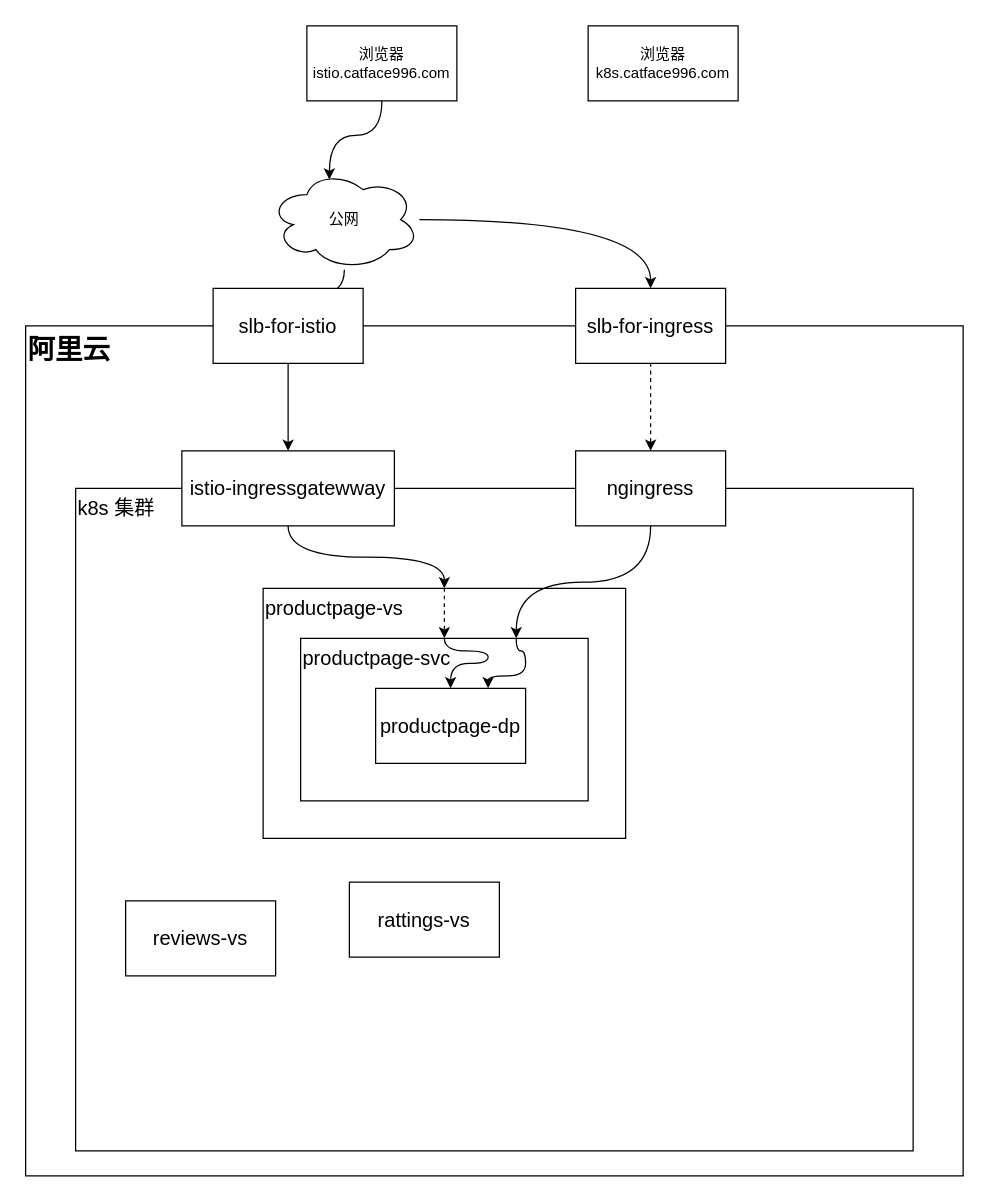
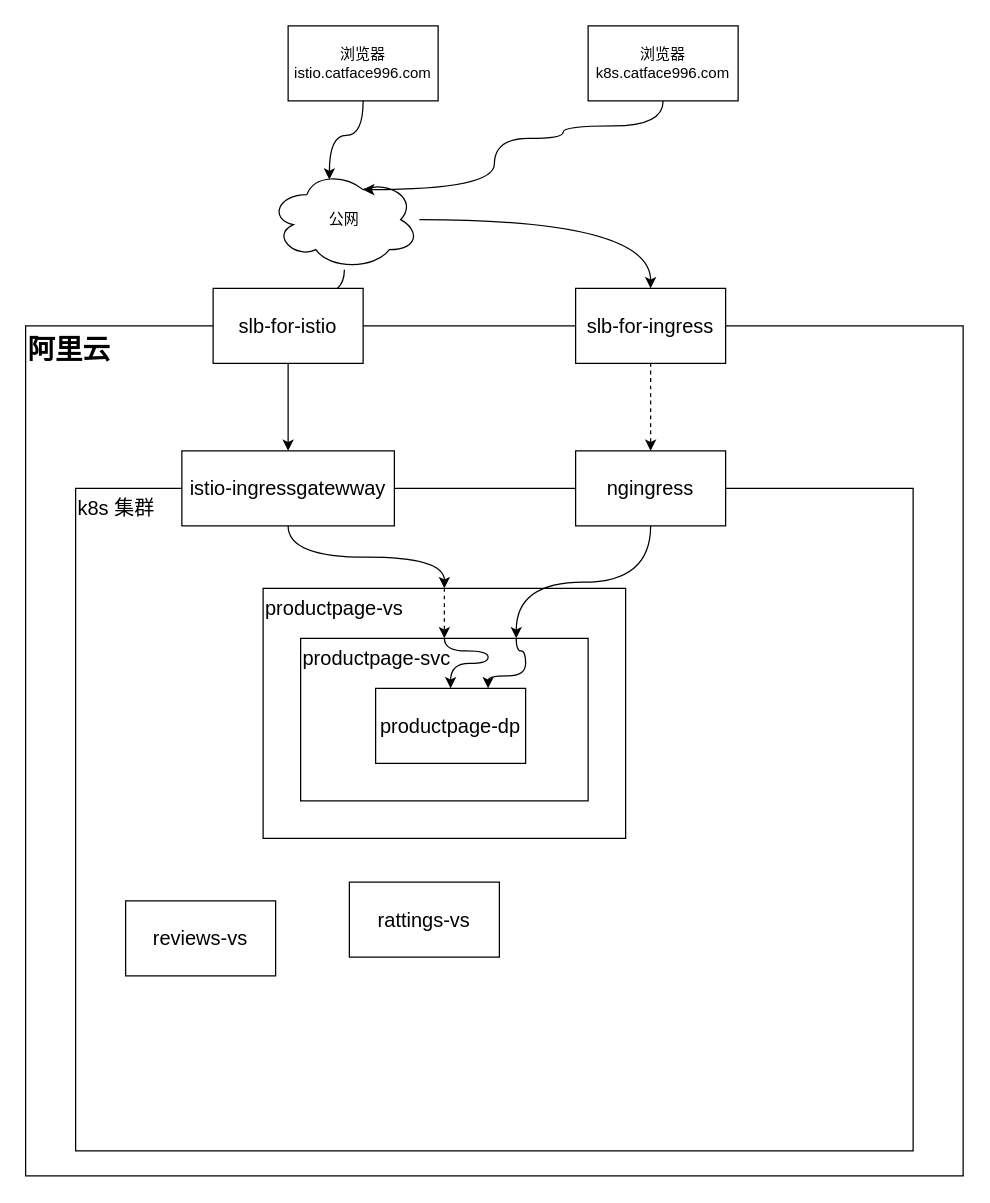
(382, 63) -> (363, 63)
none -> (508, 142)
